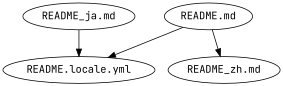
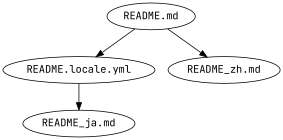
(79, 40) -> (79, 93)
